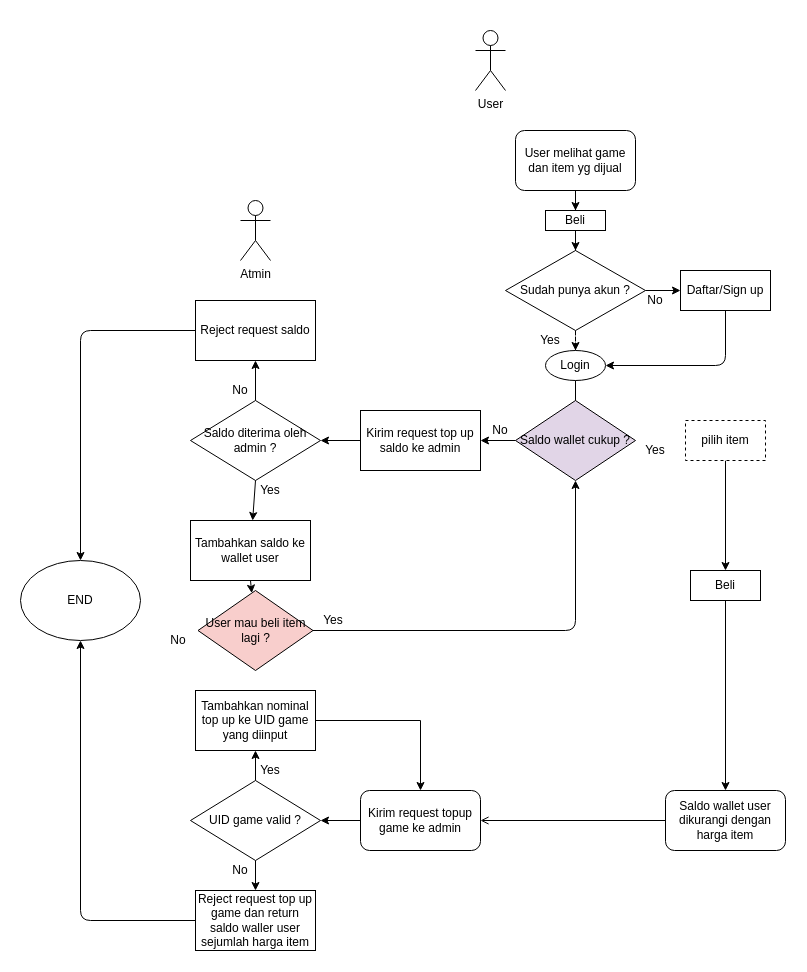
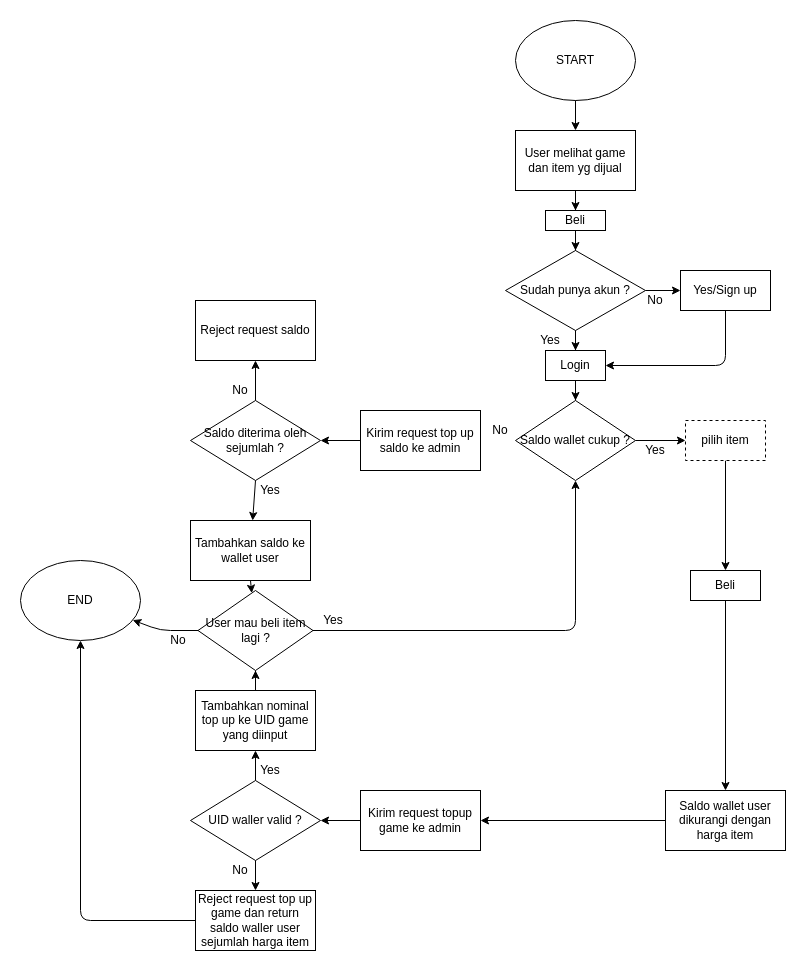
(491, 61) -> none
none -> (576, 61)
none -> (576, 112)
(576, 161) -> (576, 161)
(256, 231) -> none
(726, 291) -> (726, 291)
(576, 334) -> (576, 334)
(576, 366) -> (576, 366)
(81, 390) -> none
(576, 394) -> (576, 392)
(256, 441) -> (256, 441)
(497, 441) -> none
(576, 441) -> (576, 441)
none -> (657, 441)
none -> (173, 631)
(256, 631) -> (256, 631)
(400, 721) -> (256, 677)
(256, 821) -> (256, 821)
(421, 821) -> (421, 821)
(486, 821) -> (488, 821)
(726, 821) -> (726, 821)
